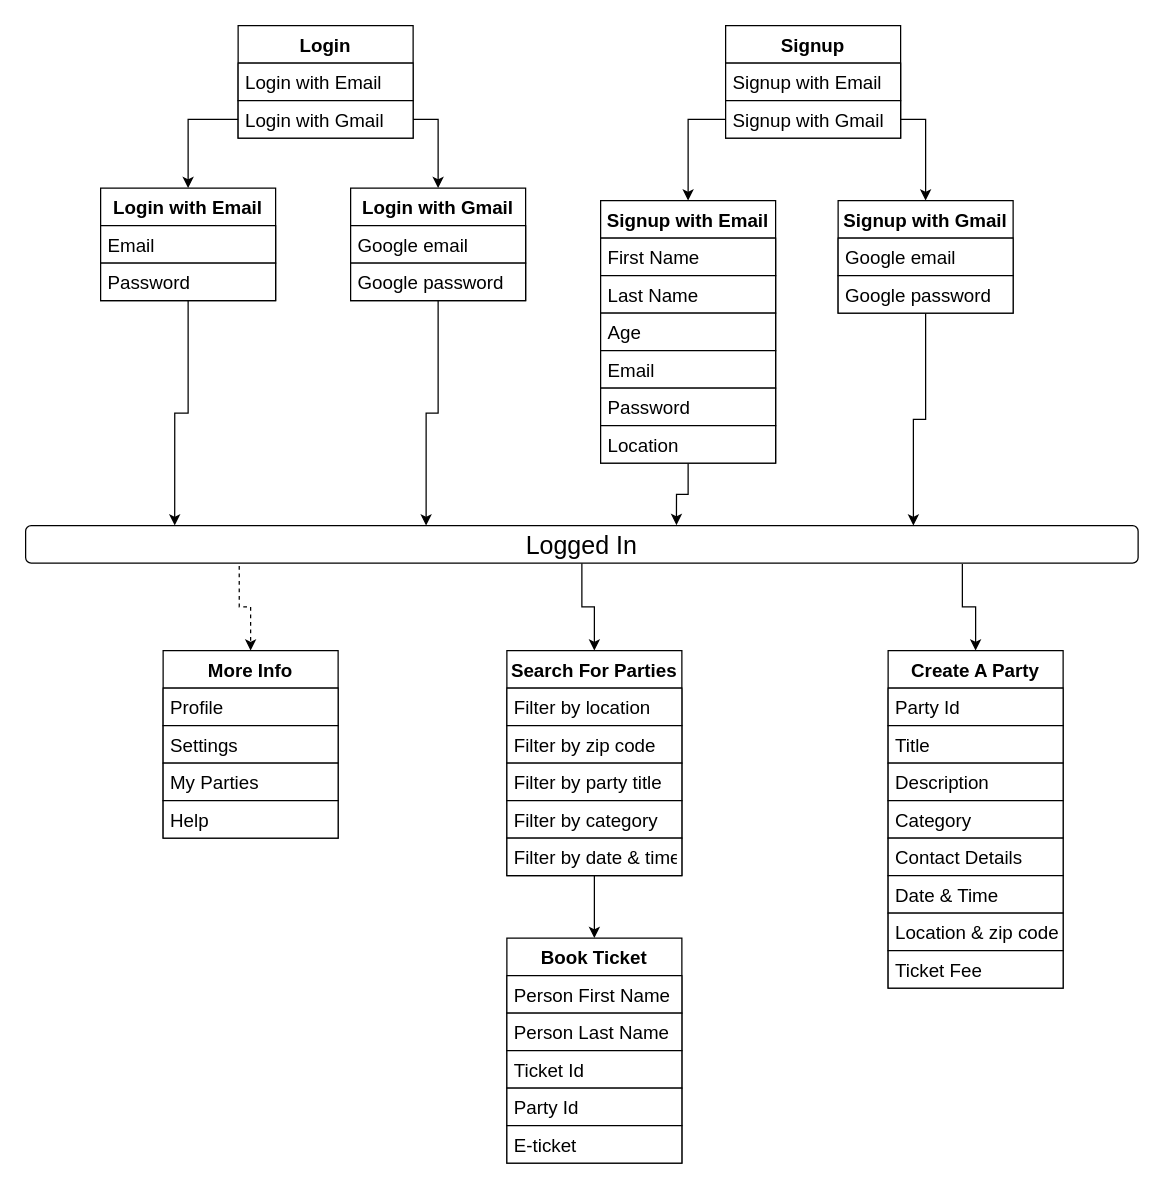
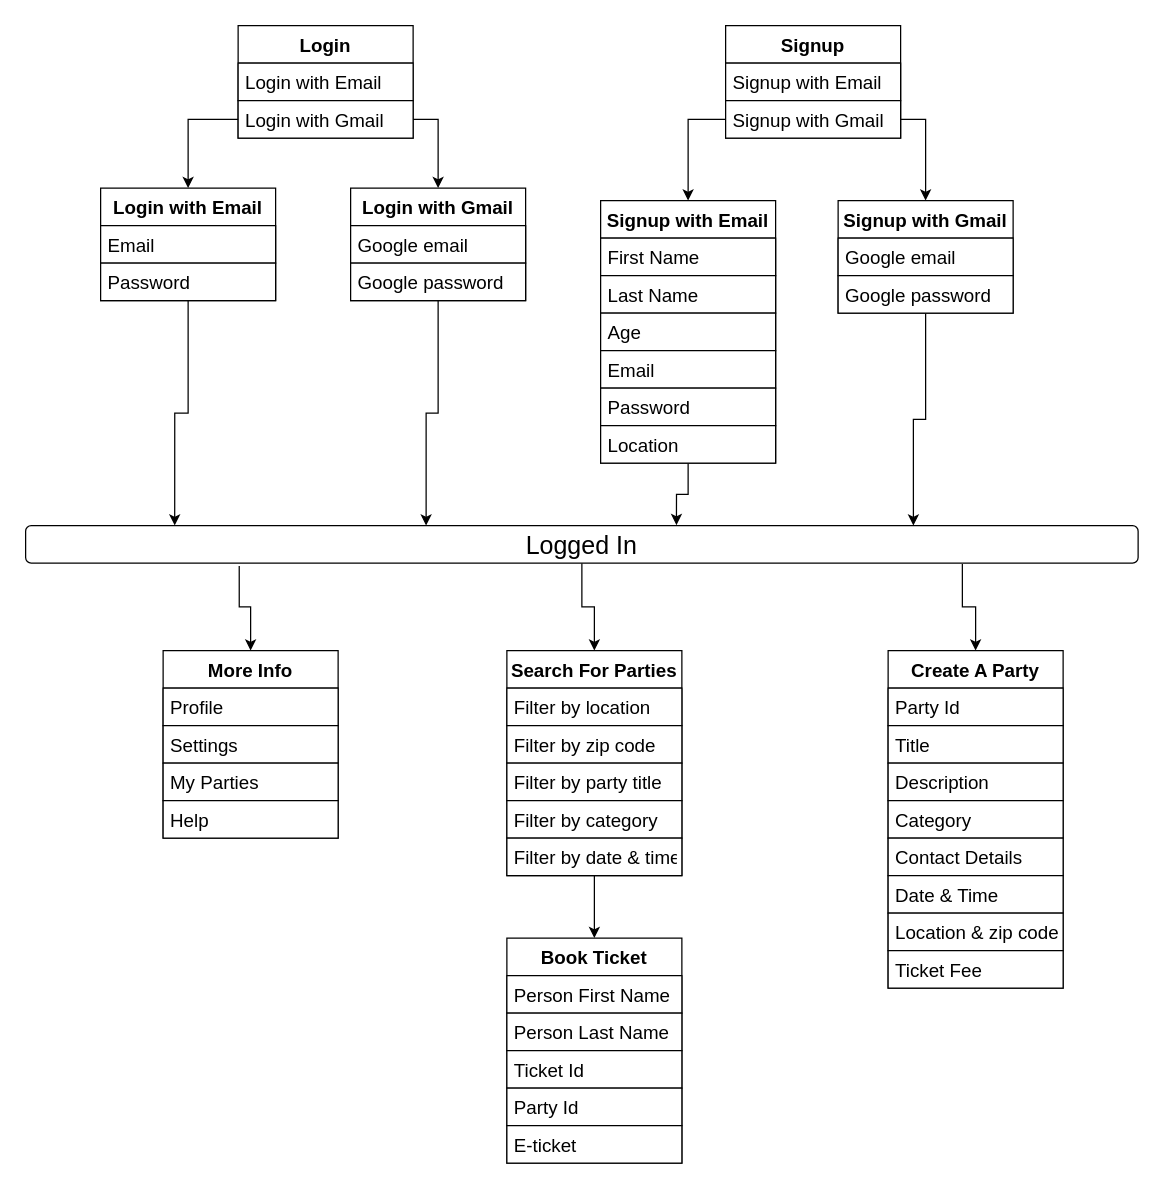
(243, 607) -> (243, 607)
